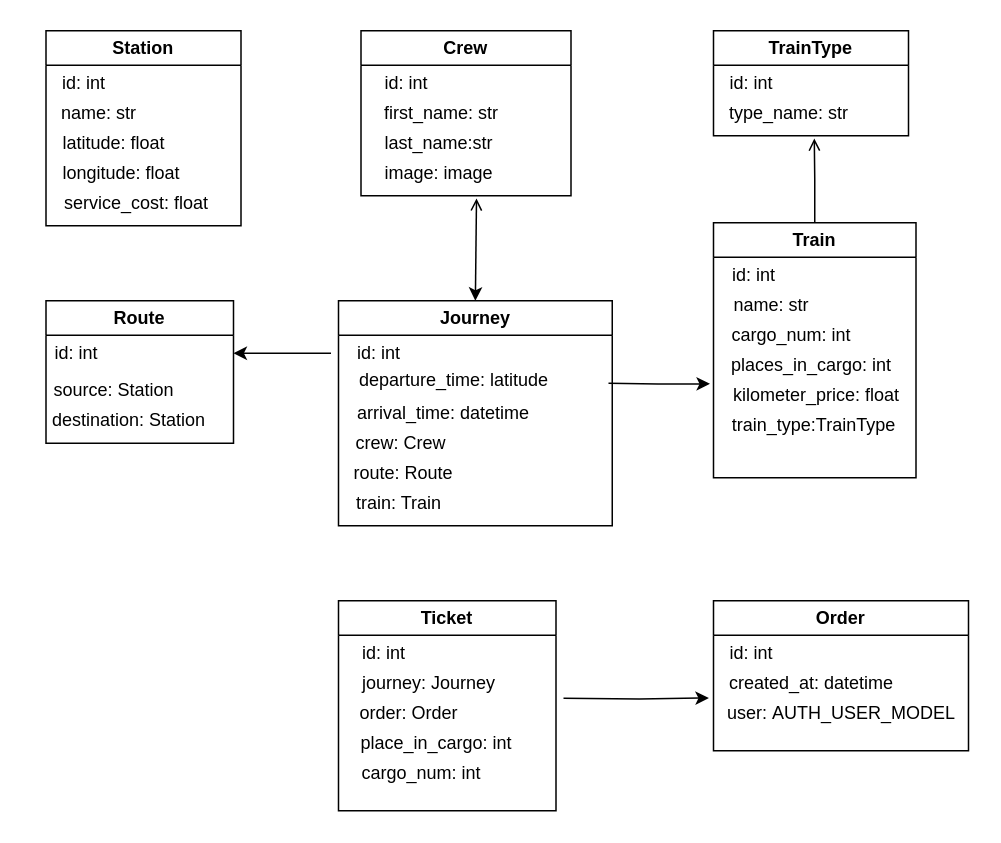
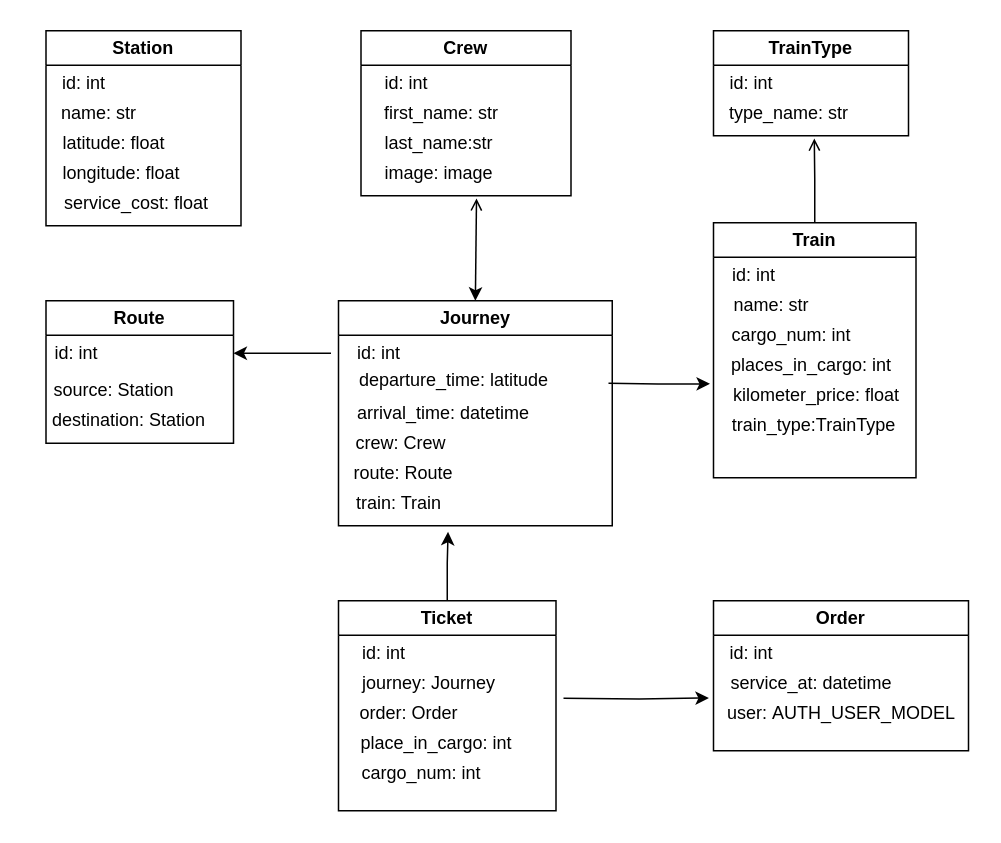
none -> (447, 571)
(812, 683) -> (812, 683)
